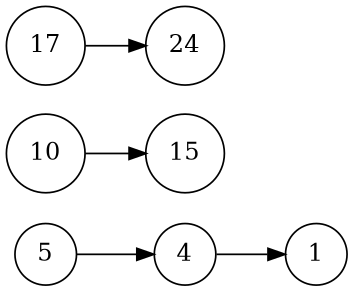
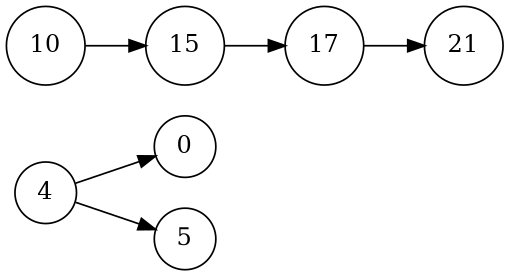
(185, 46) -> (464, 46)
none -> (246, 46)
(107, 254) -> (107, 213)
(316, 254) -> (185, 147)
